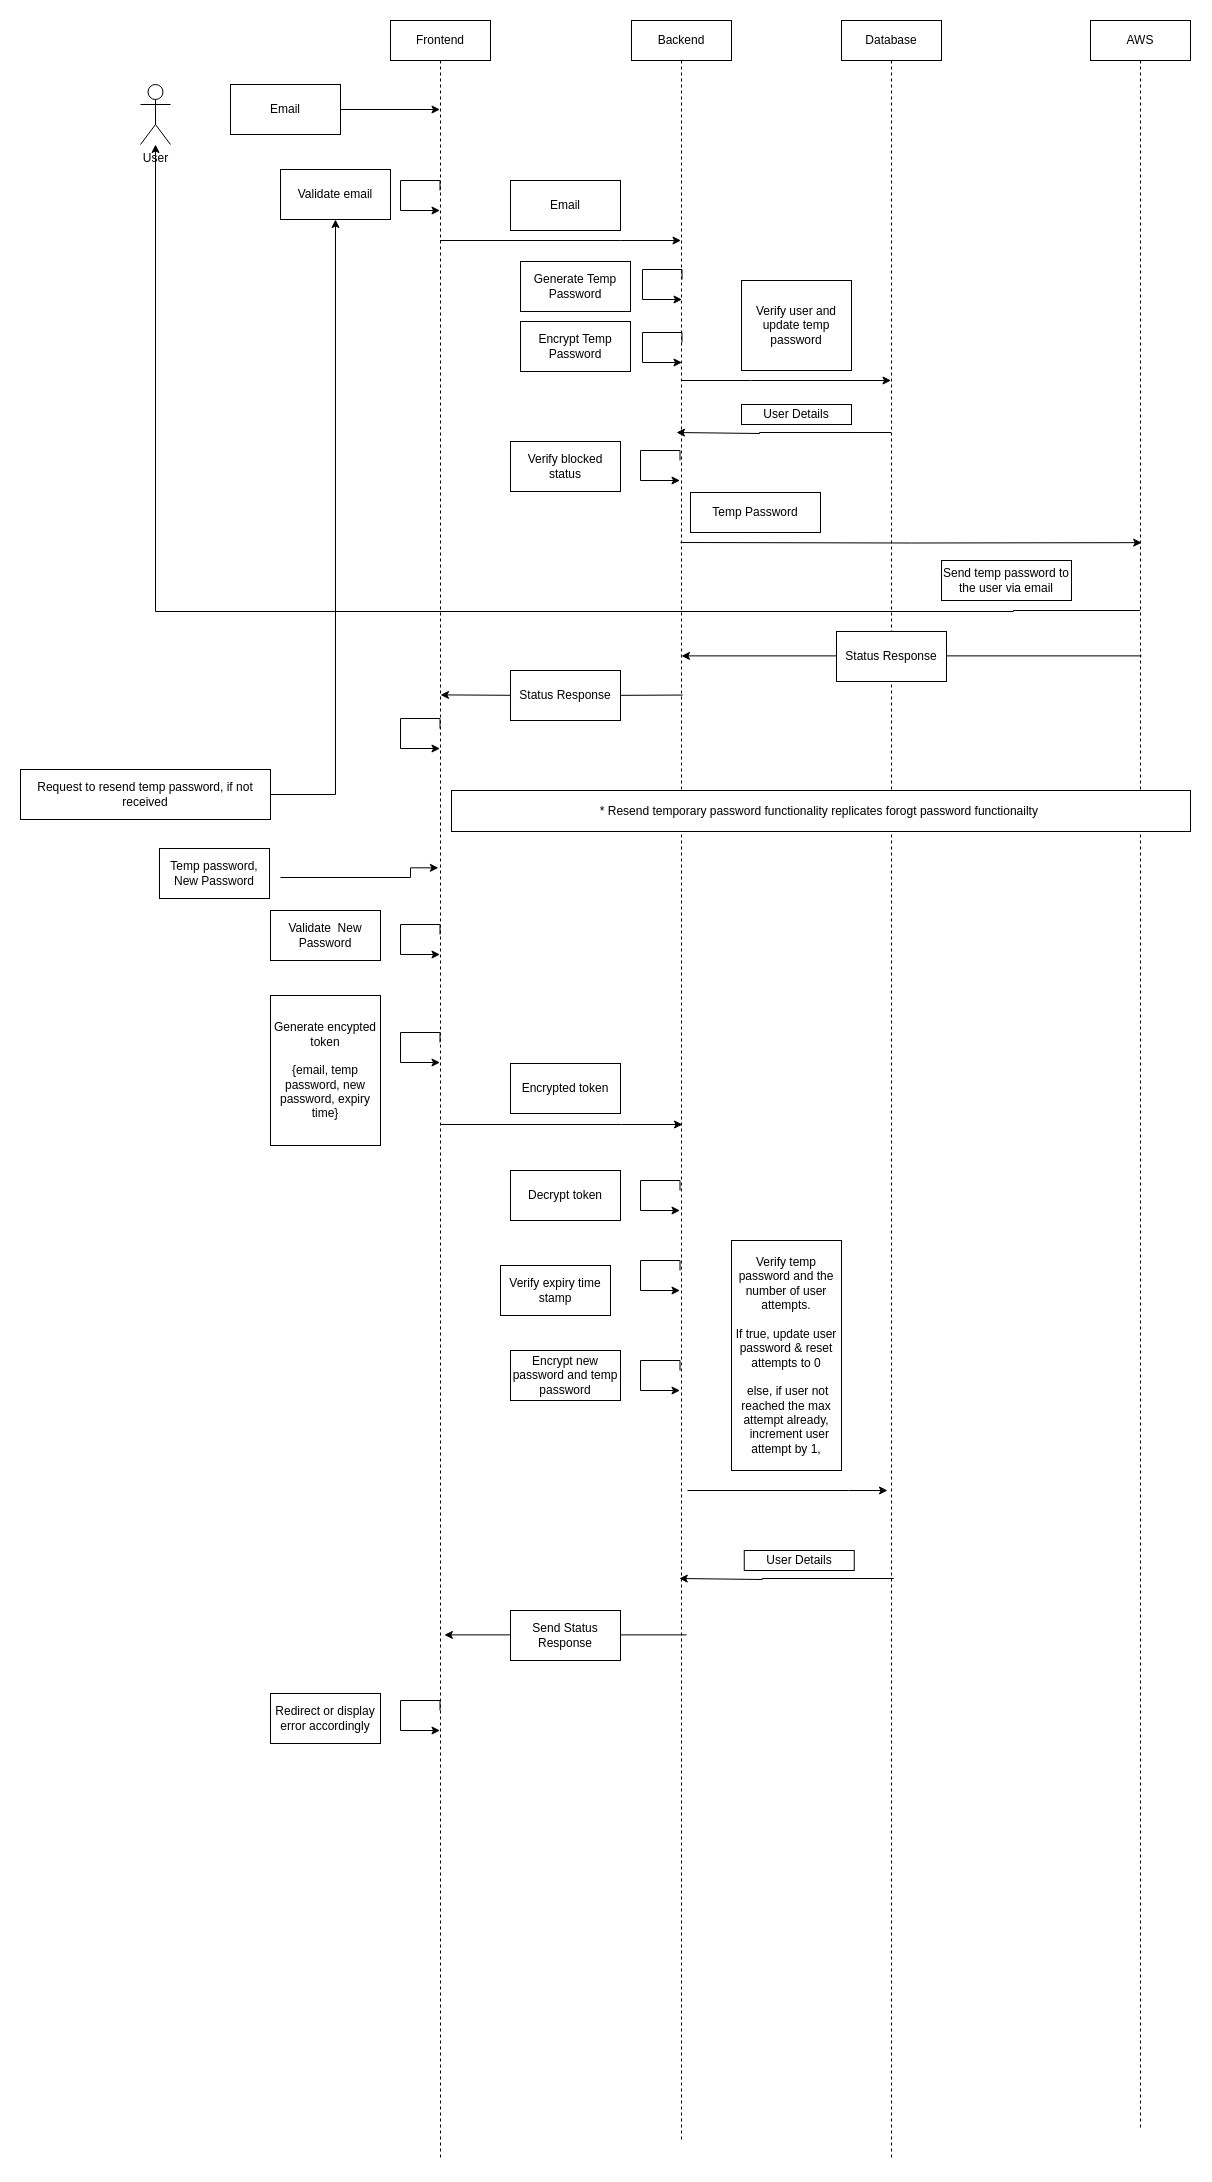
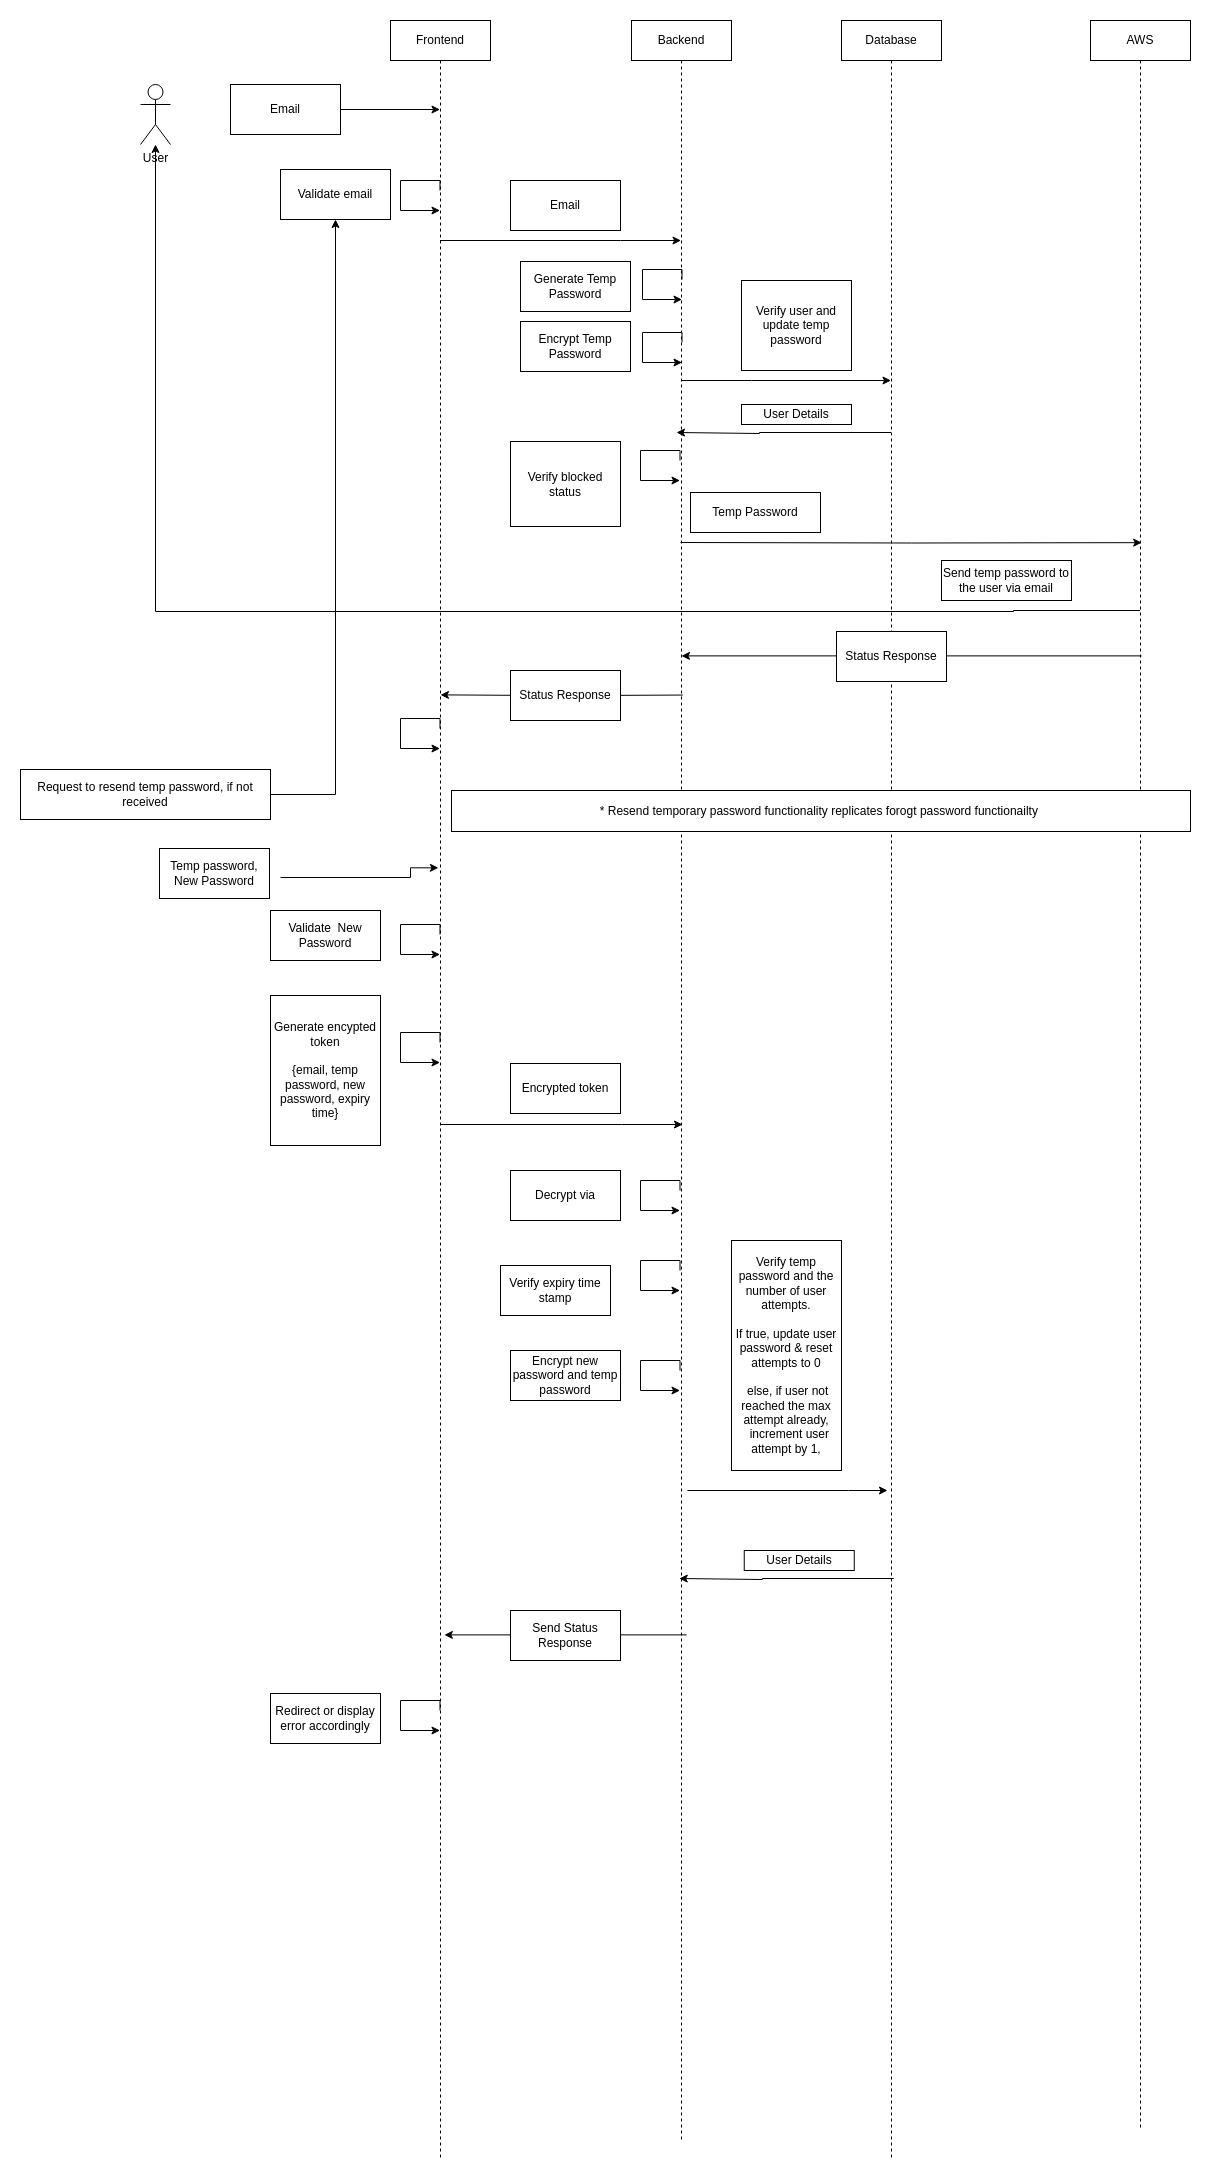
(566, 467) -> (566, 484)
(566, 1196) -> (566, 1196)
